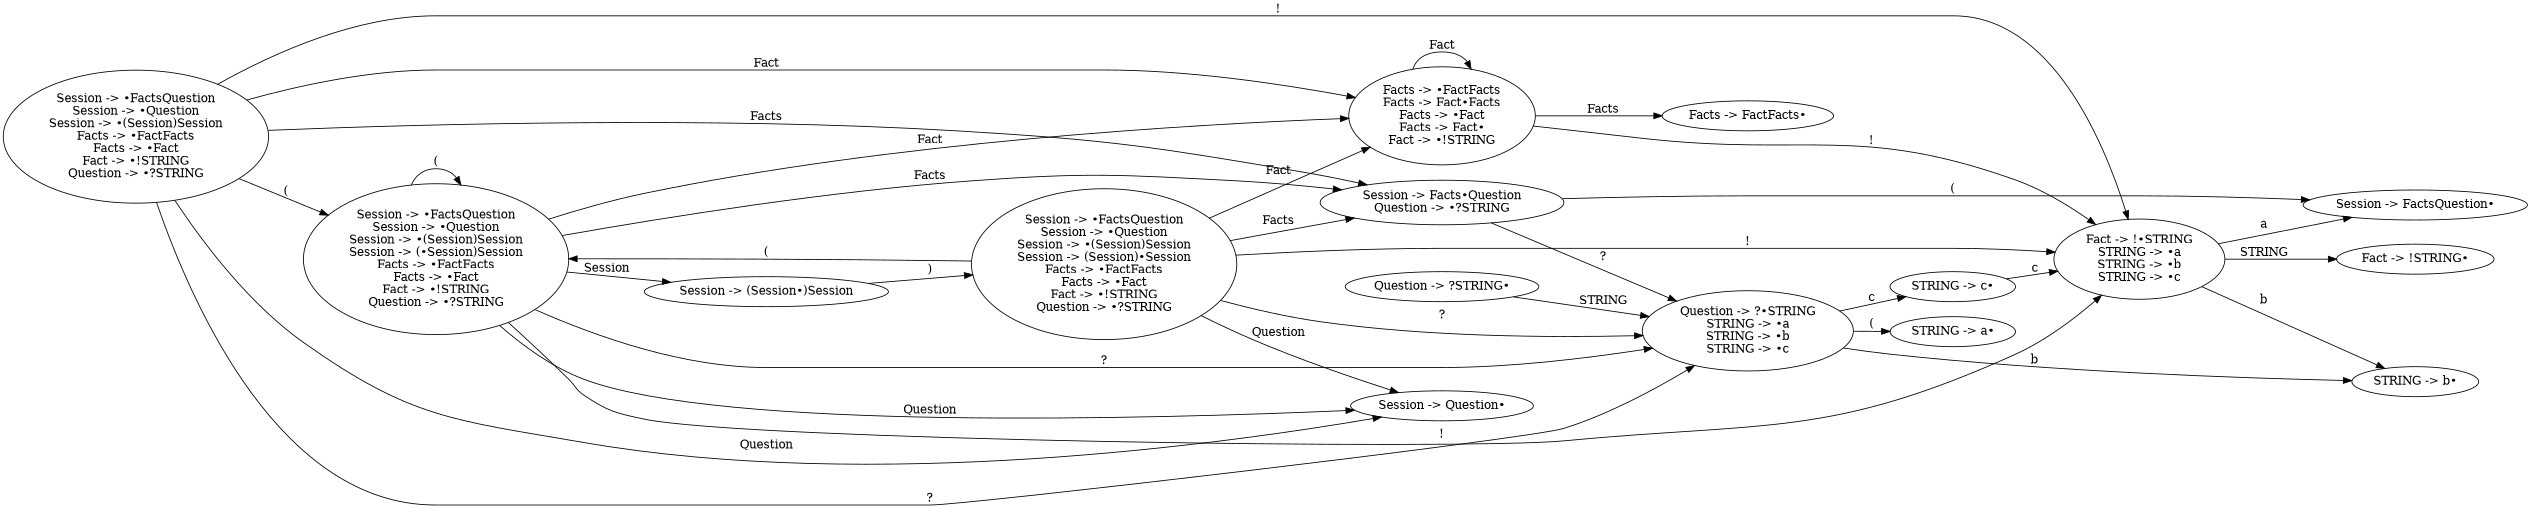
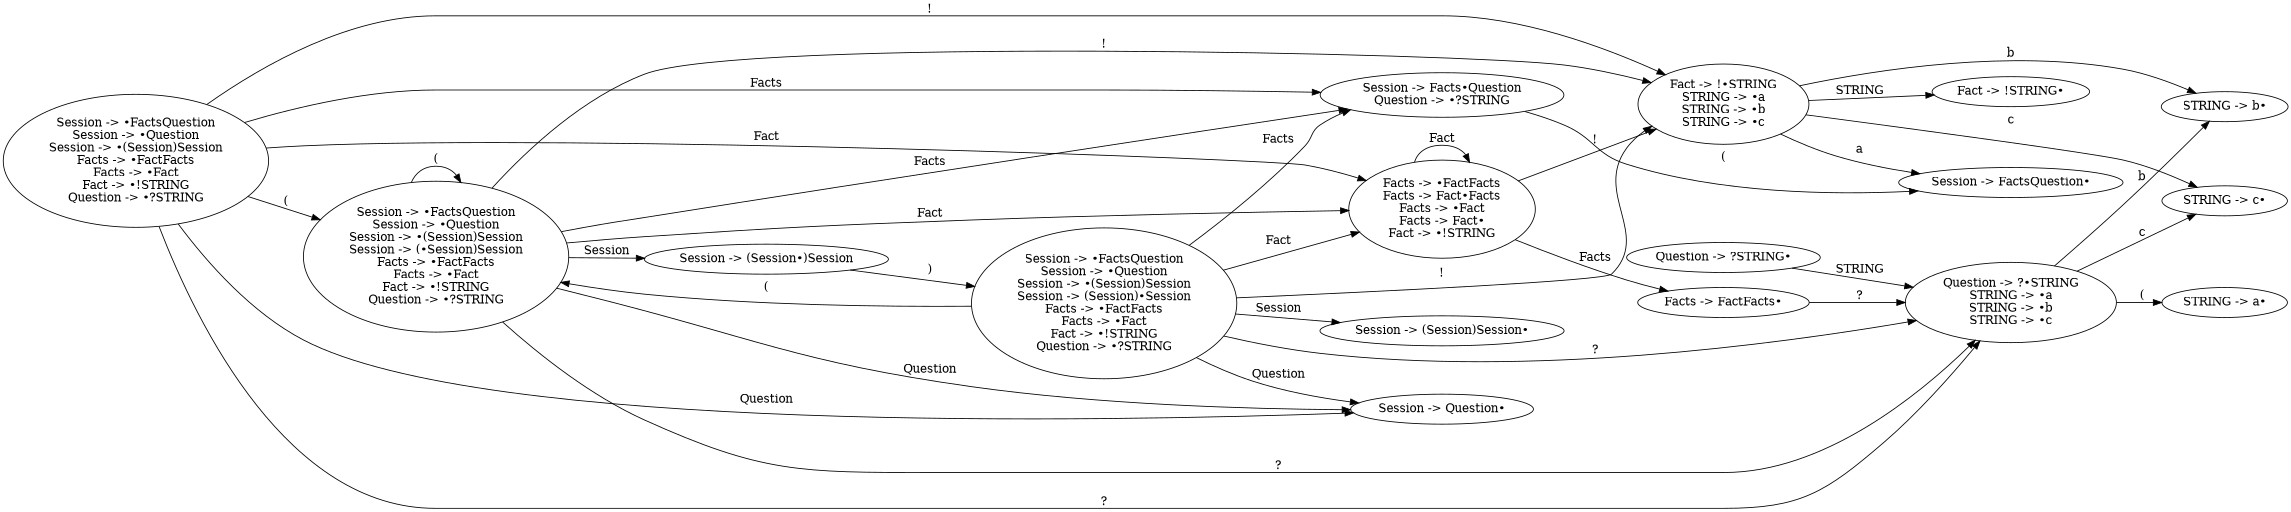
(1580, 260) -> (1853, 302)
(2028, 276) -> (2000, 141)
none -> (1442, 331)
